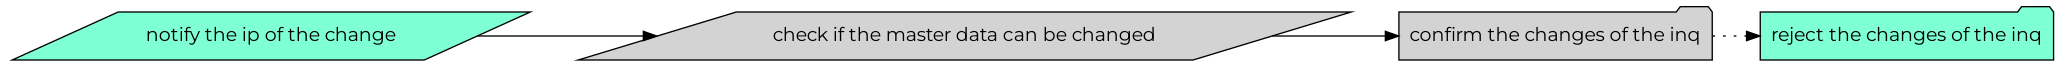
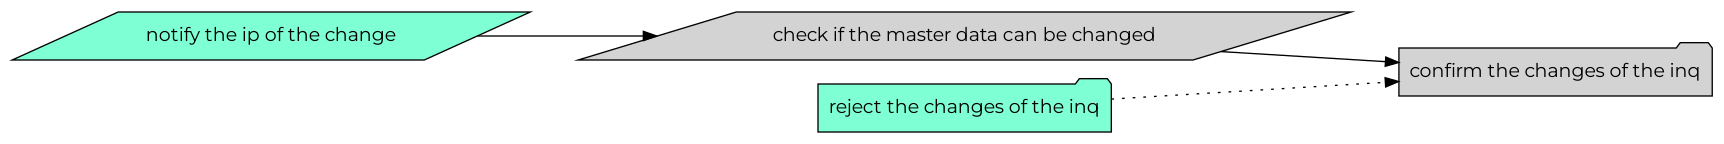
(1729, 36) -> (1248, 91)
